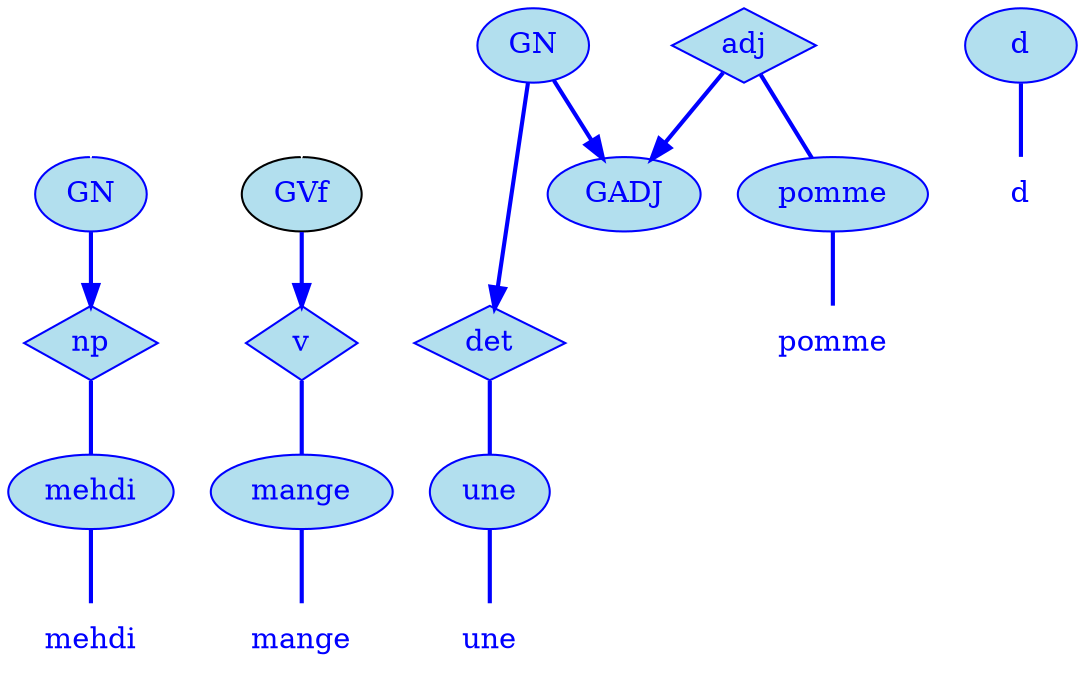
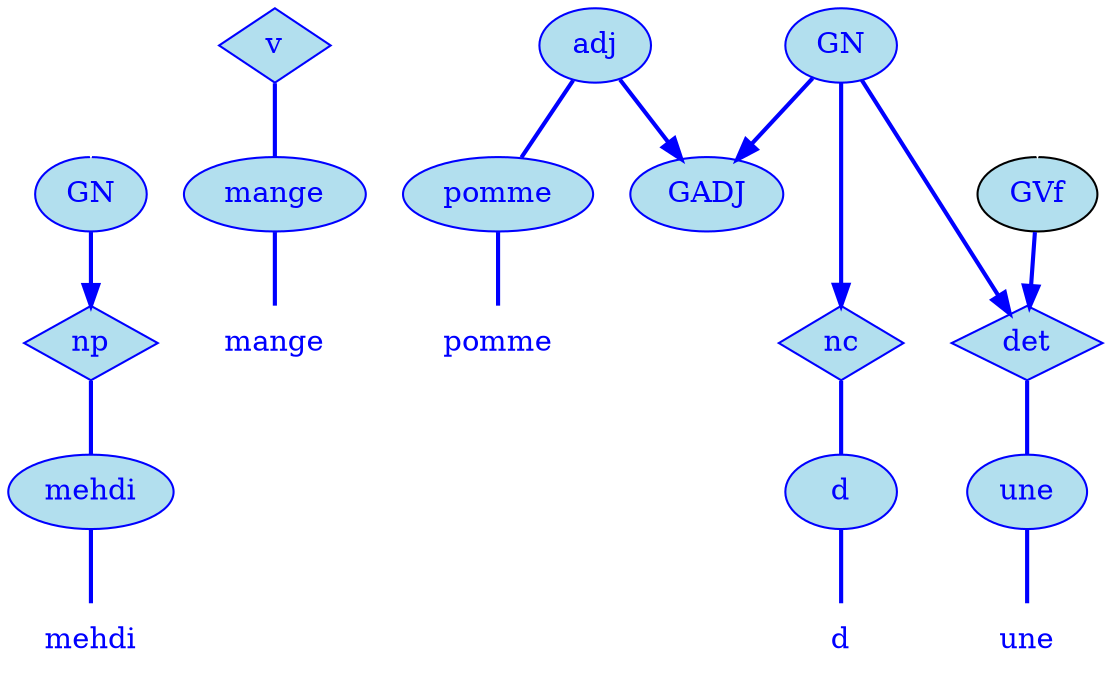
(744, 45) -> (595, 45)
(302, 259) -> (1033, 259)
none -> (841, 343)
